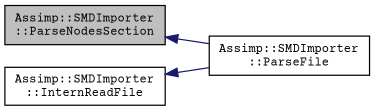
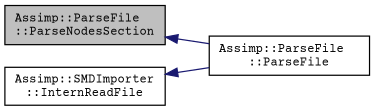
(85, 25) -> (85, 25)
(289, 56) -> (289, 56)
